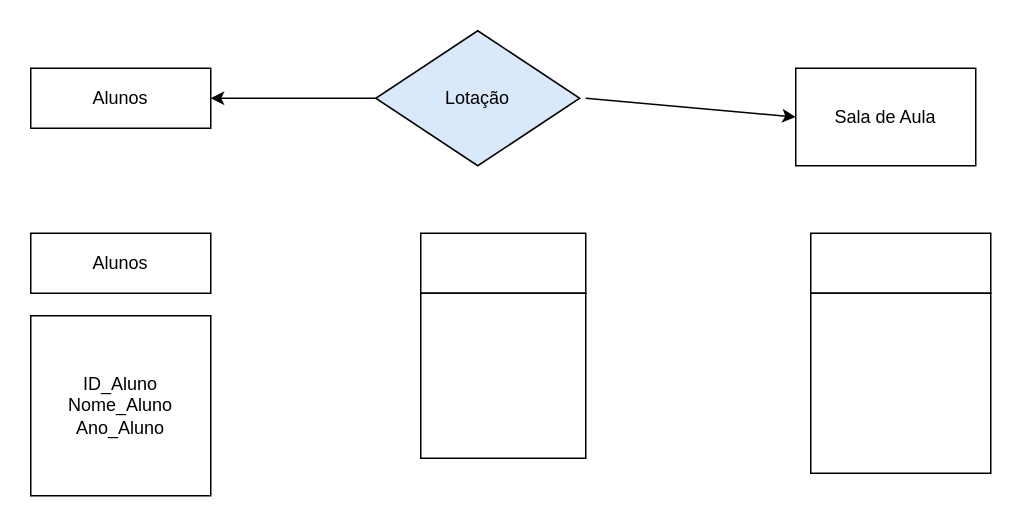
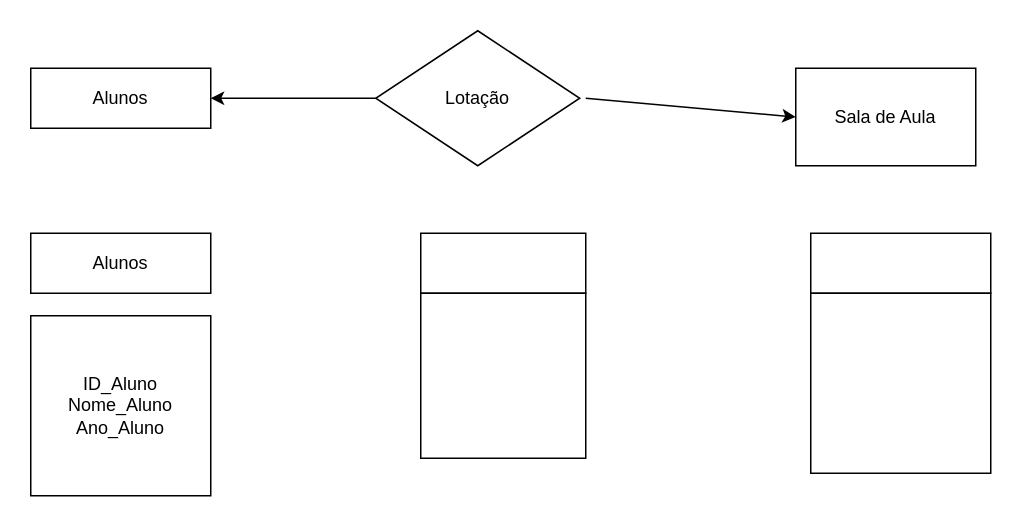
(478, 98) -> (478, 98)
